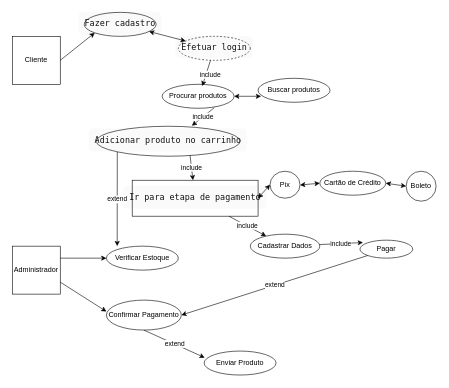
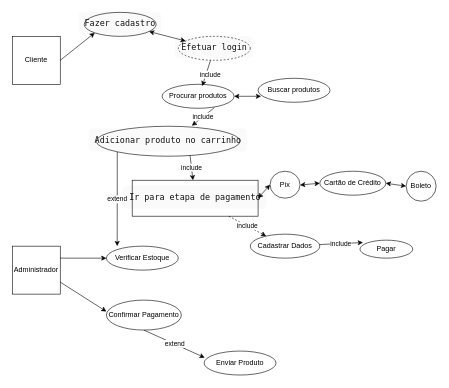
(234, 219) -> (234, 219)
(276, 285) -> none
